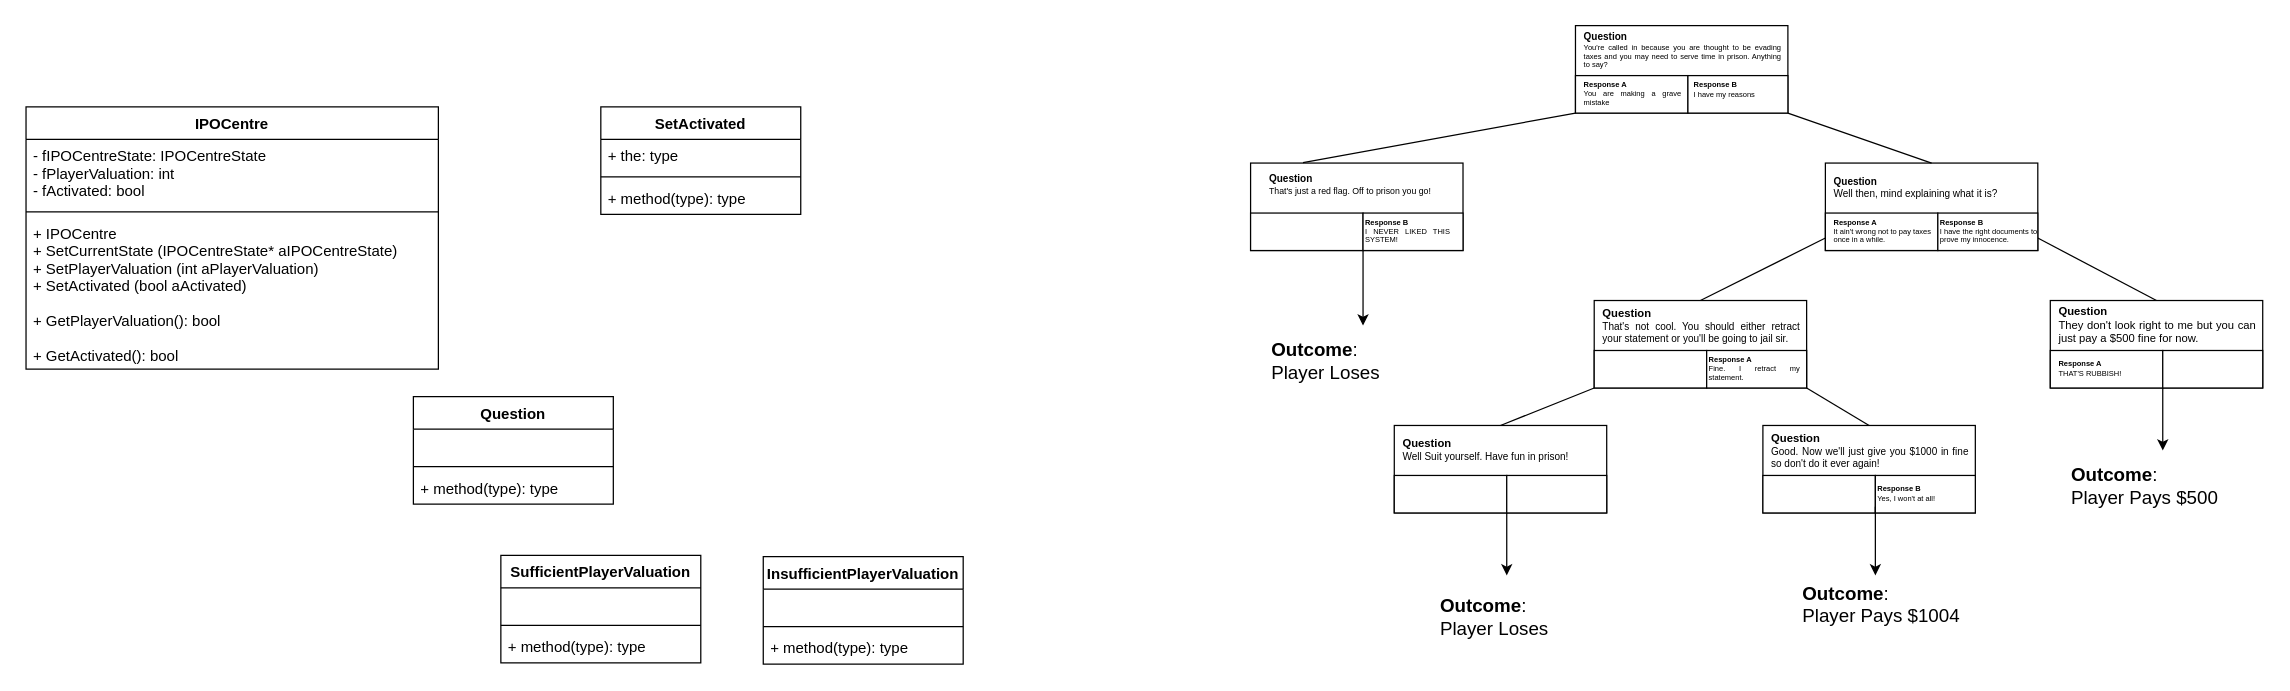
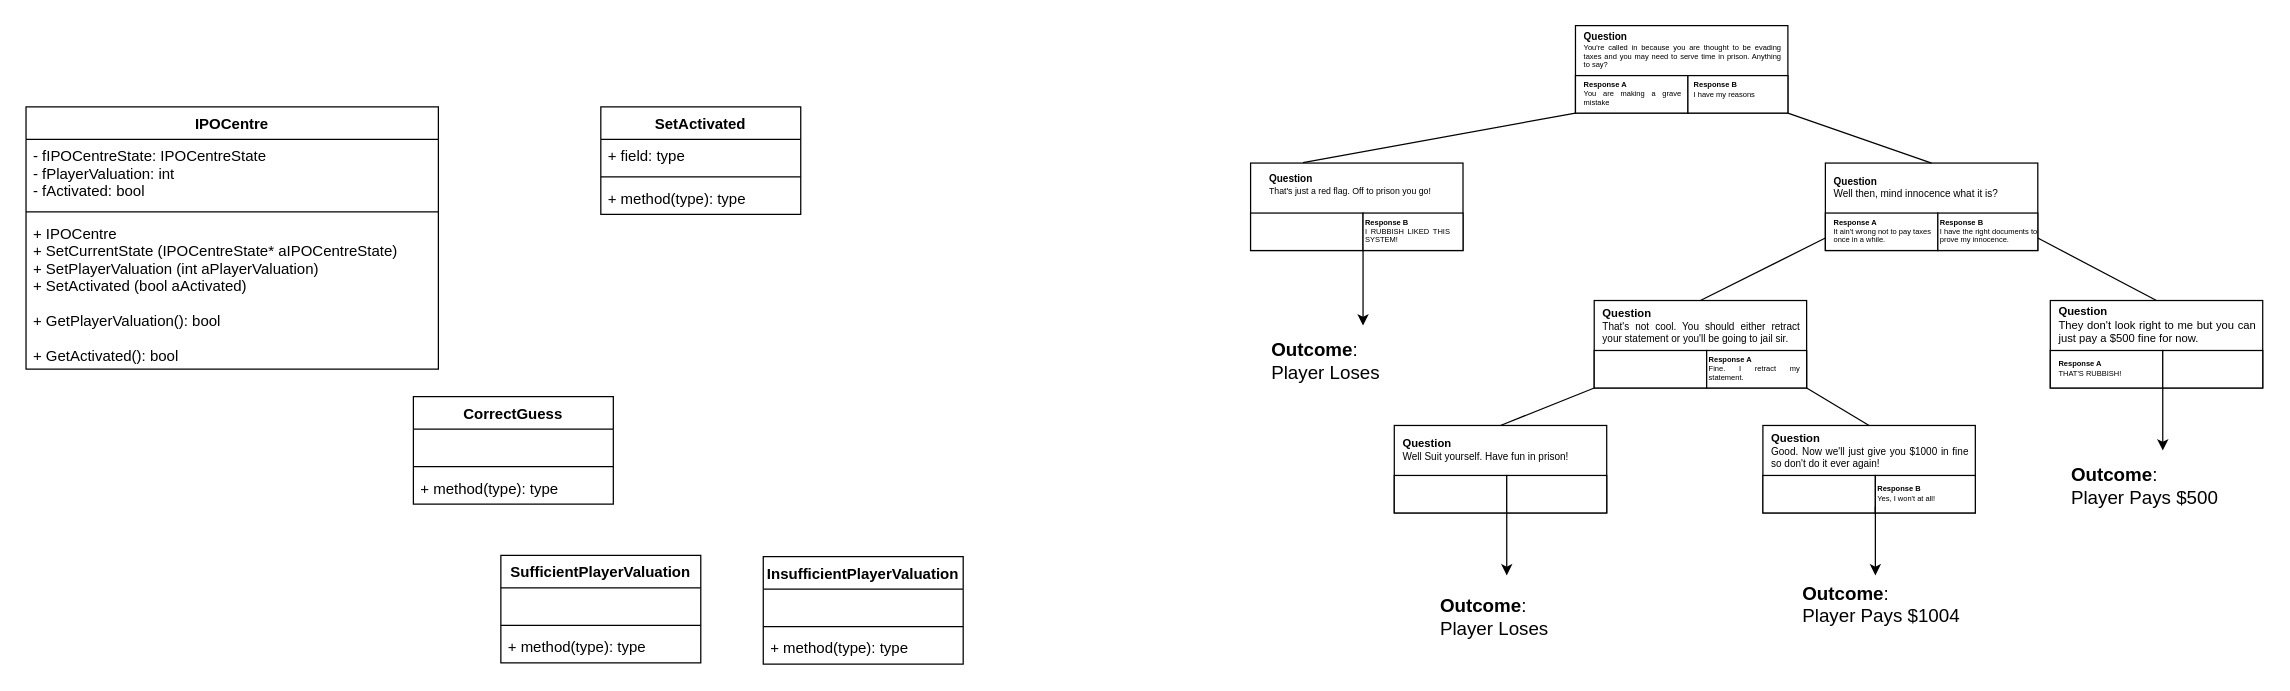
(648, 156) -> (652, 156)
(1933, 188) -> (1933, 188)
(1408, 232) -> (1408, 232)
(513, 414) -> (513, 414)
